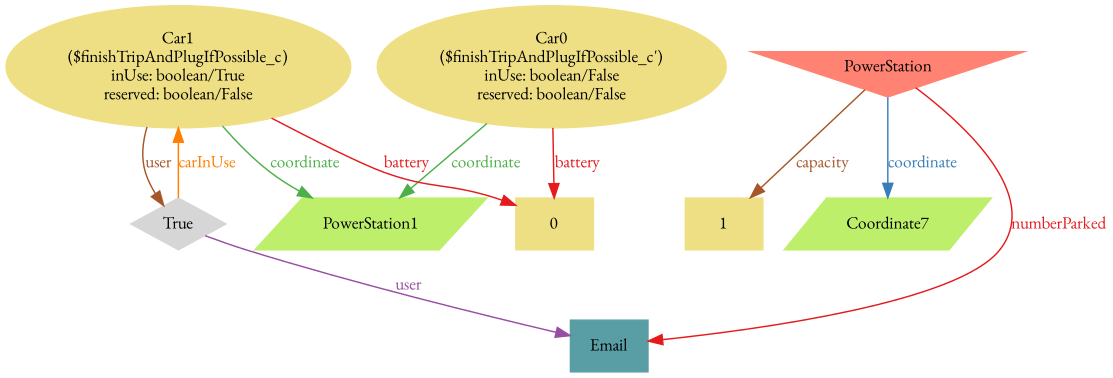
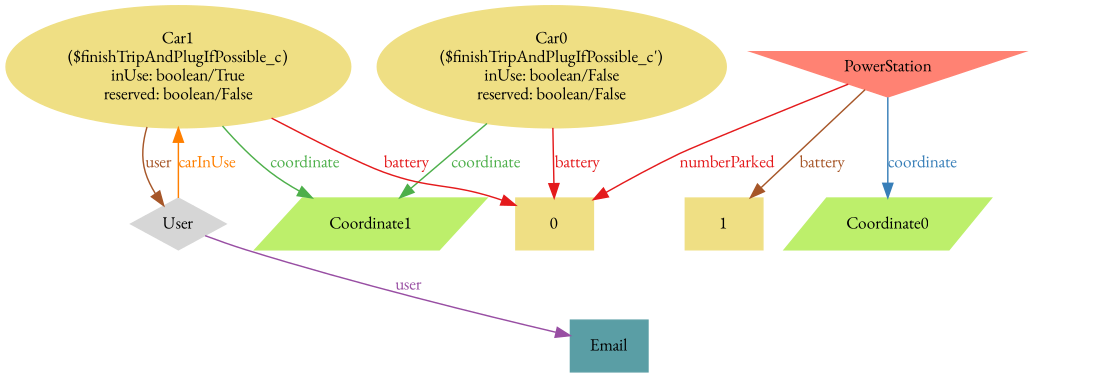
(822, 163) -> (822, 163)
(178, 224) -> (178, 224)
(371, 224) -> (371, 224)
(888, 224) -> (888, 224)
(935, 287) -> (725, 134)
